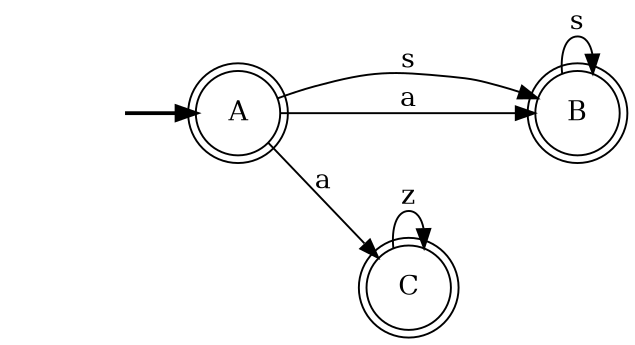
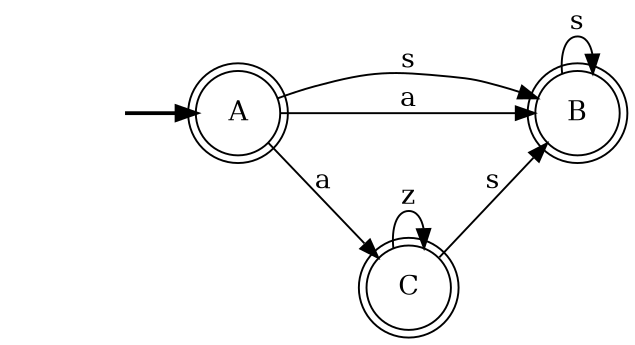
none -> (486, 207)
